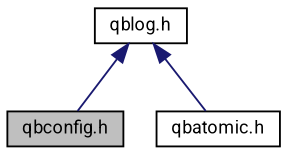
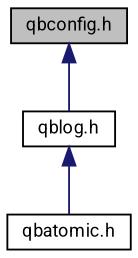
(97, 85) -> (69, 87)
